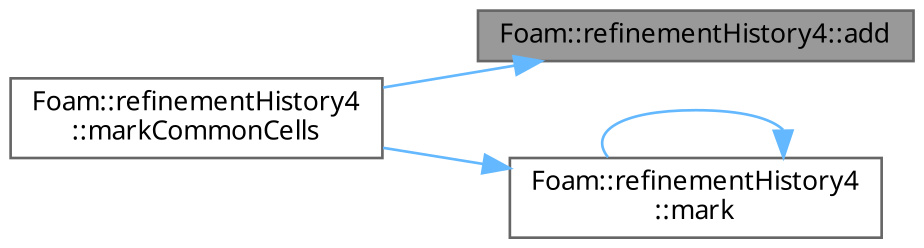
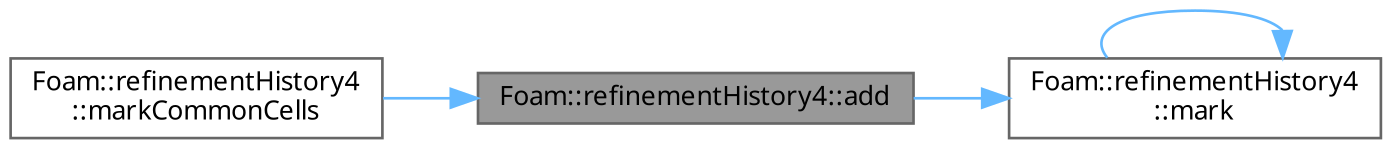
(433, 156) -> (948, 98)
